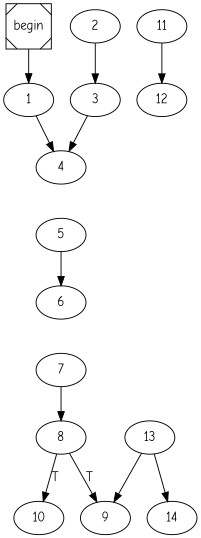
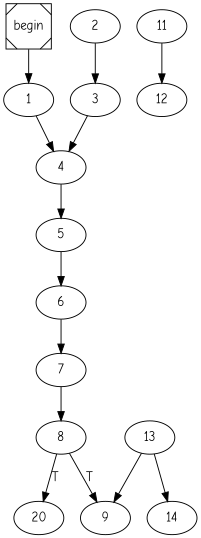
none -> (61, 197)
none -> (61, 332)
(39, 518) -> (39, 518)
